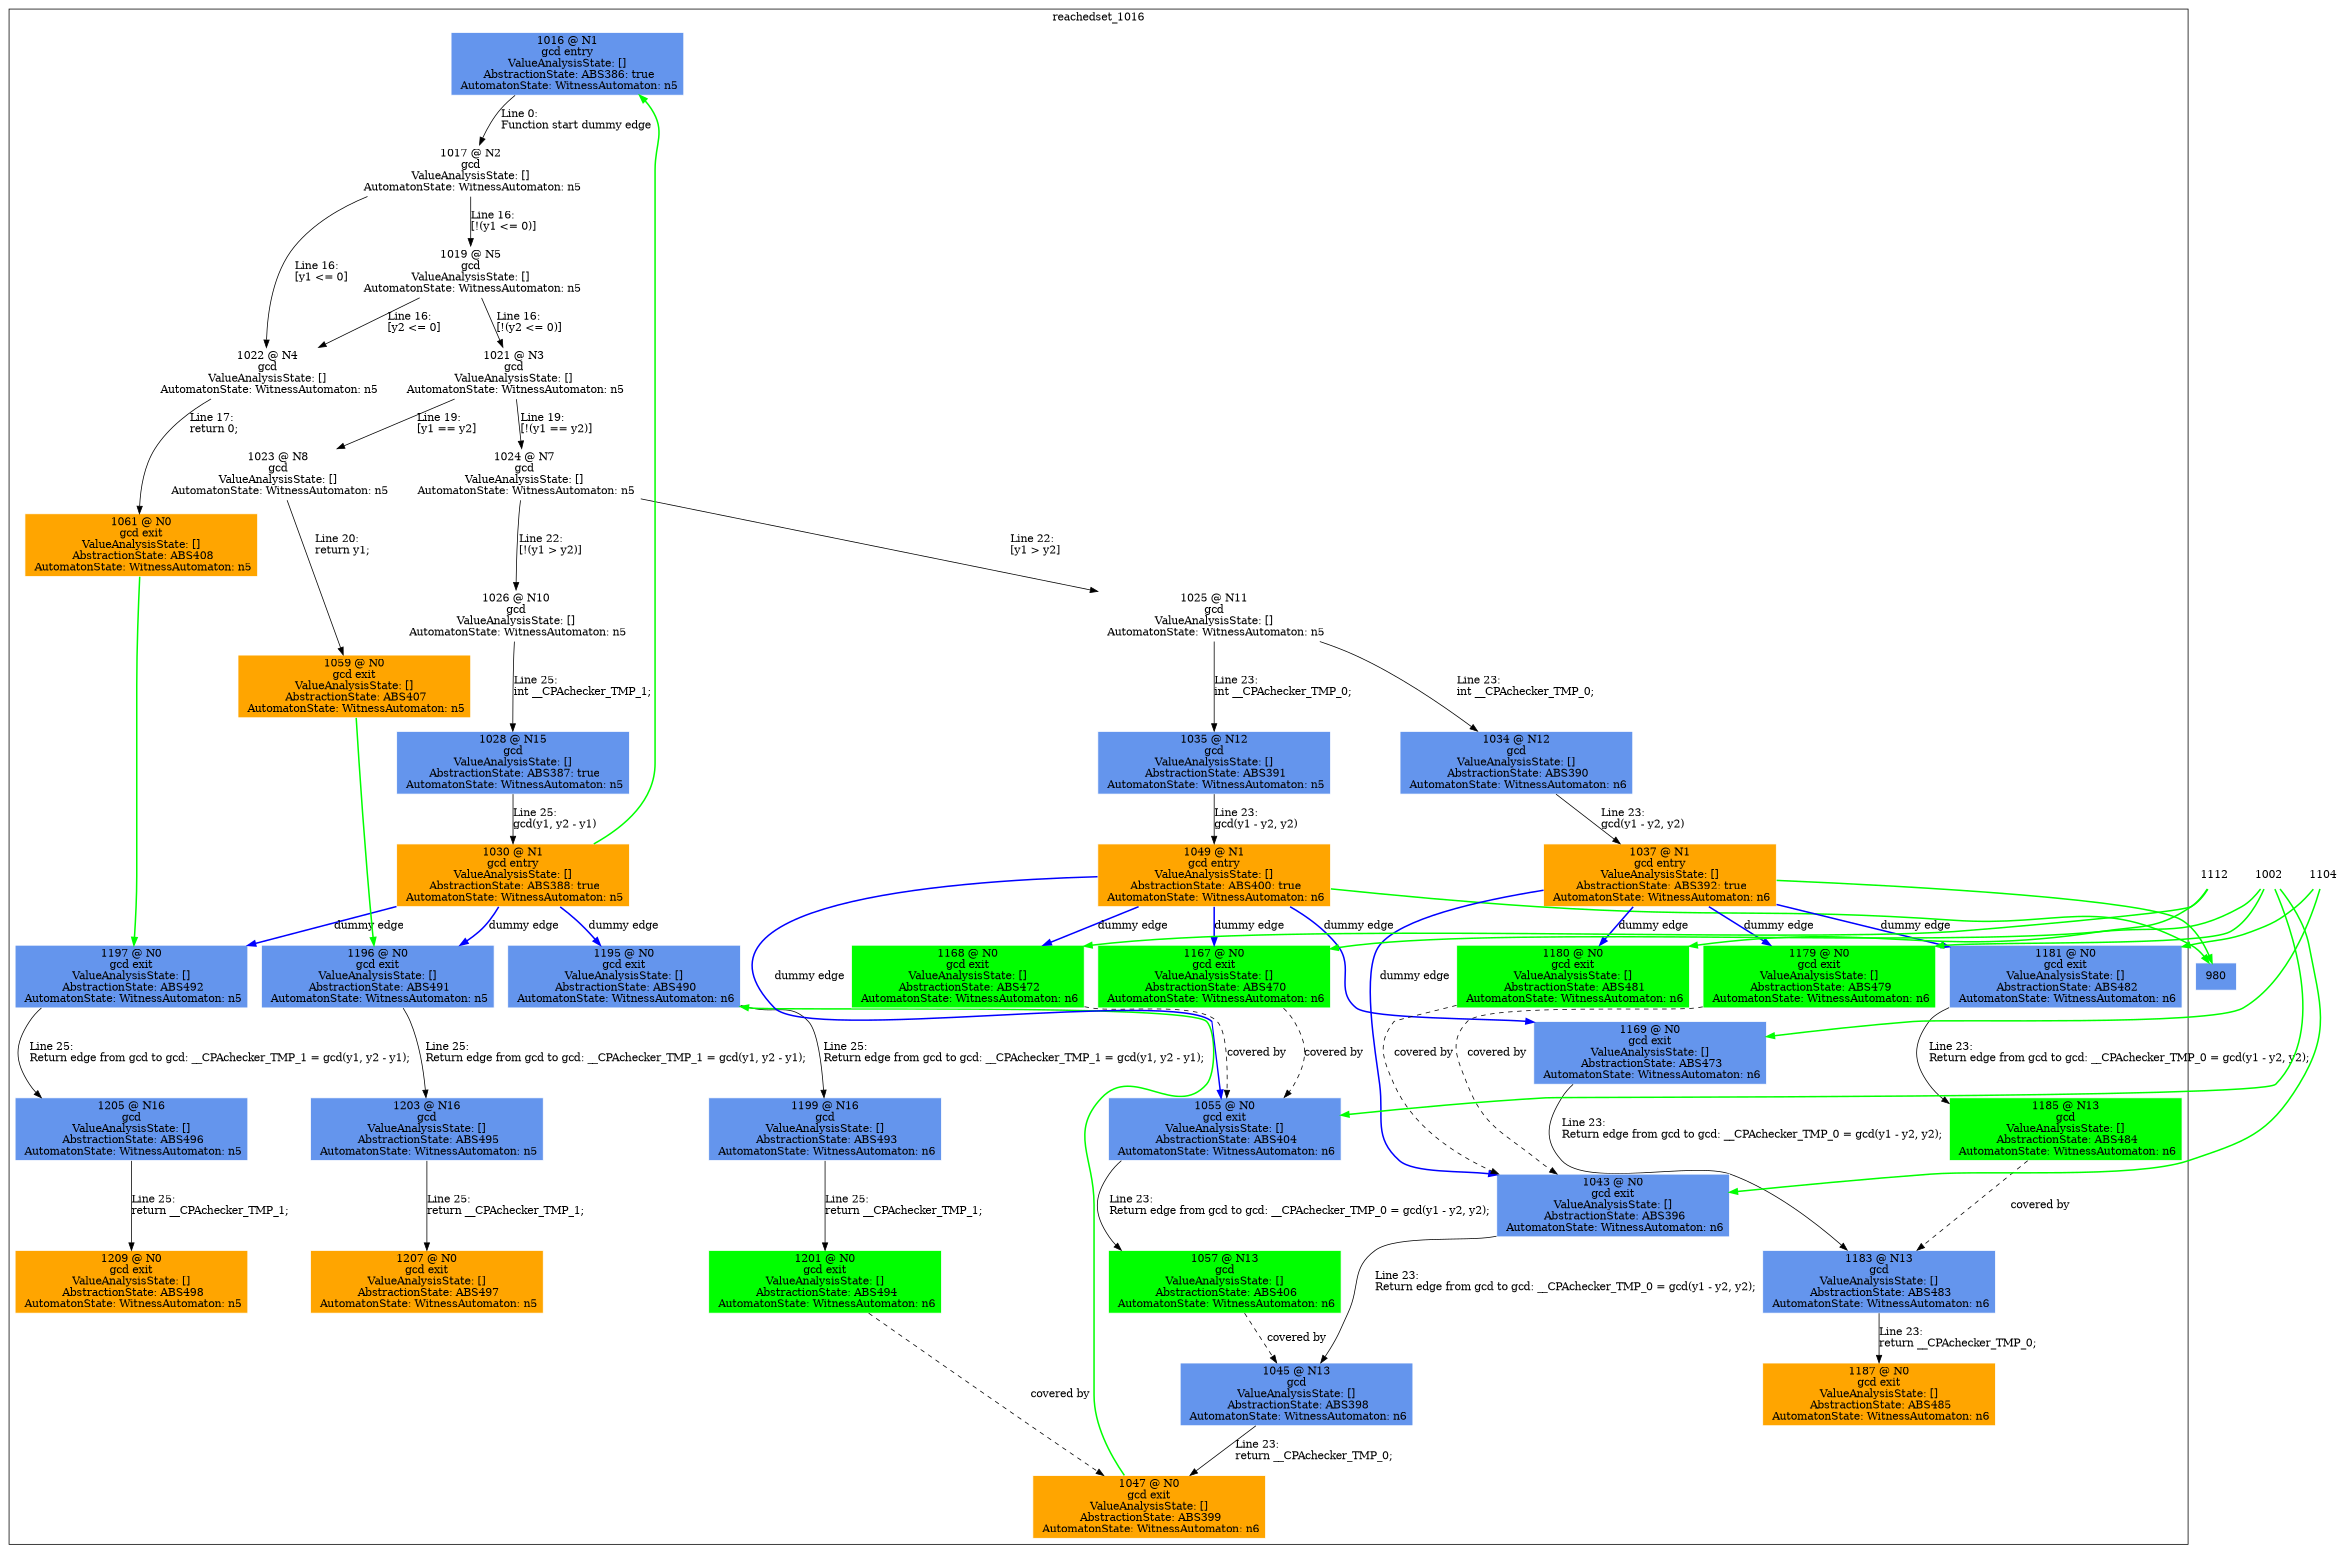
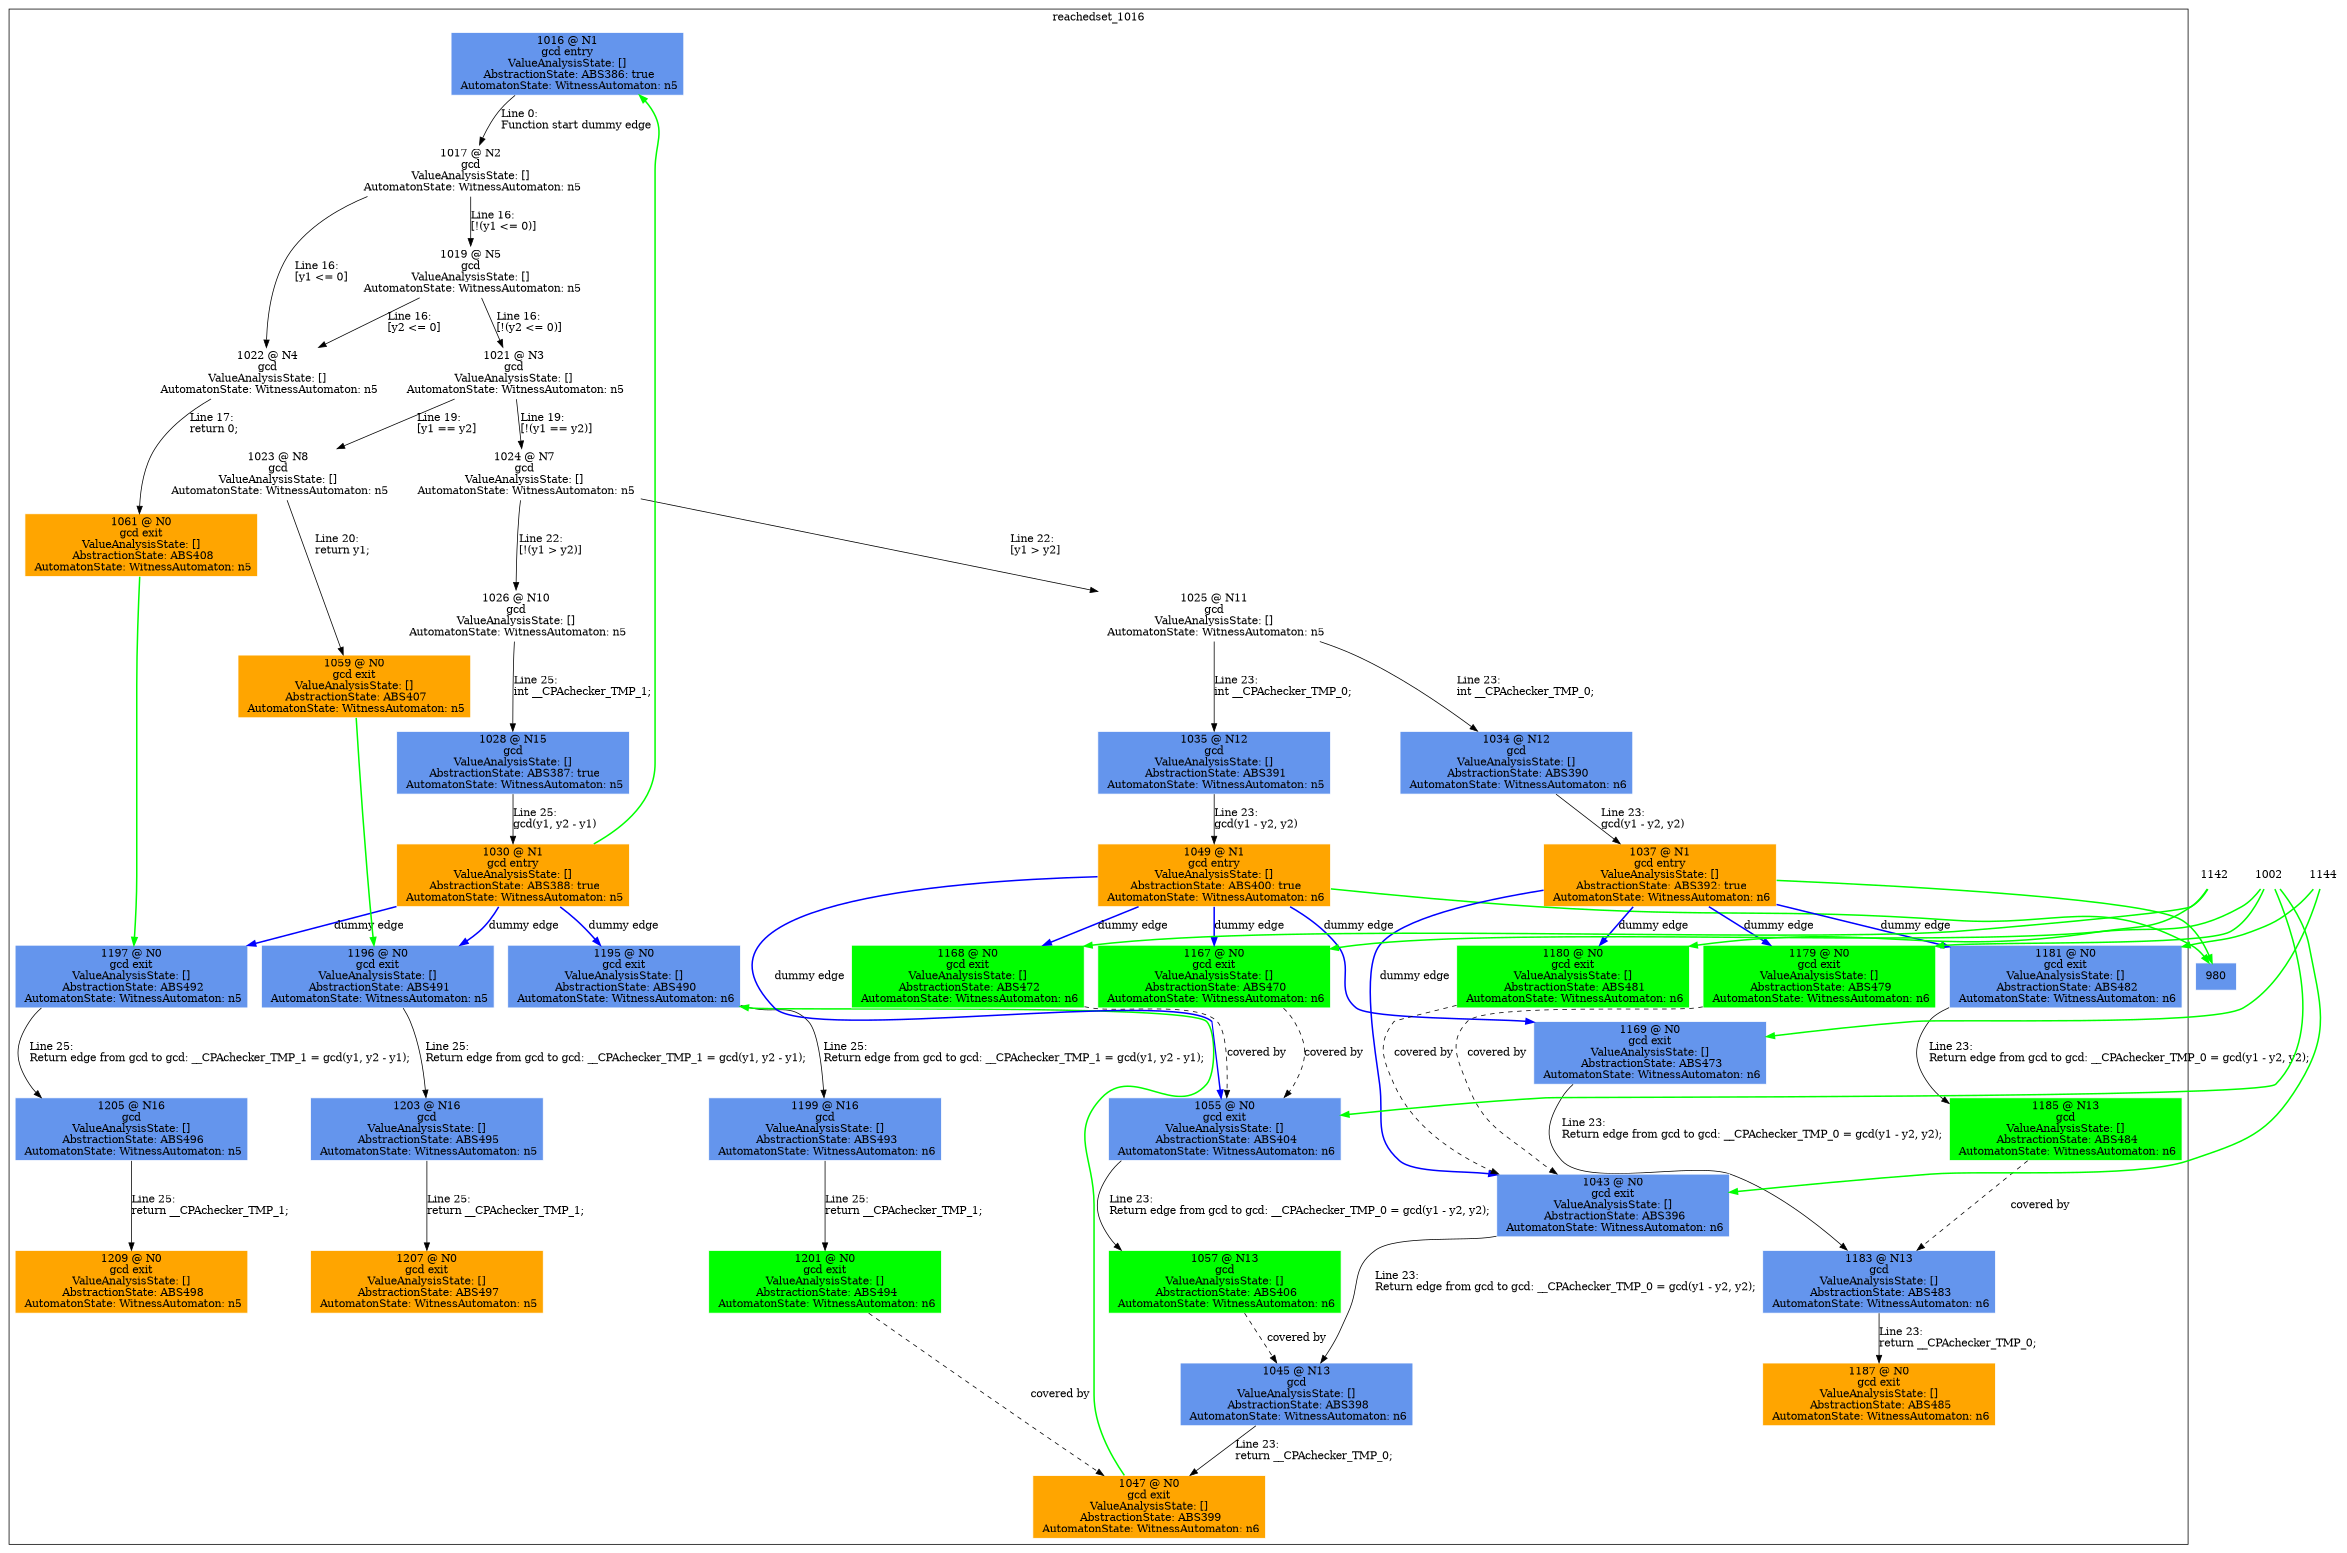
(2215, 875) -> (2215, 875)
(2323, 875) -> (2323, 875)
